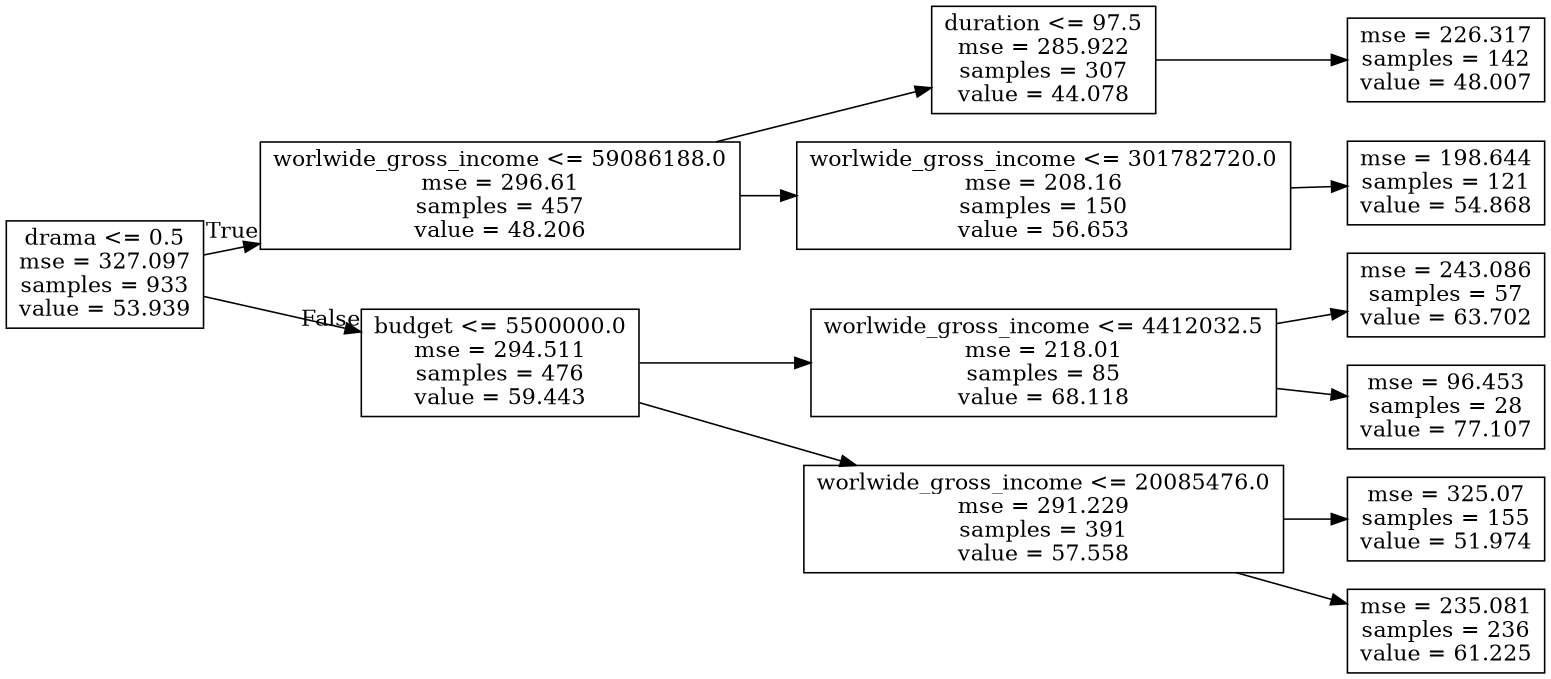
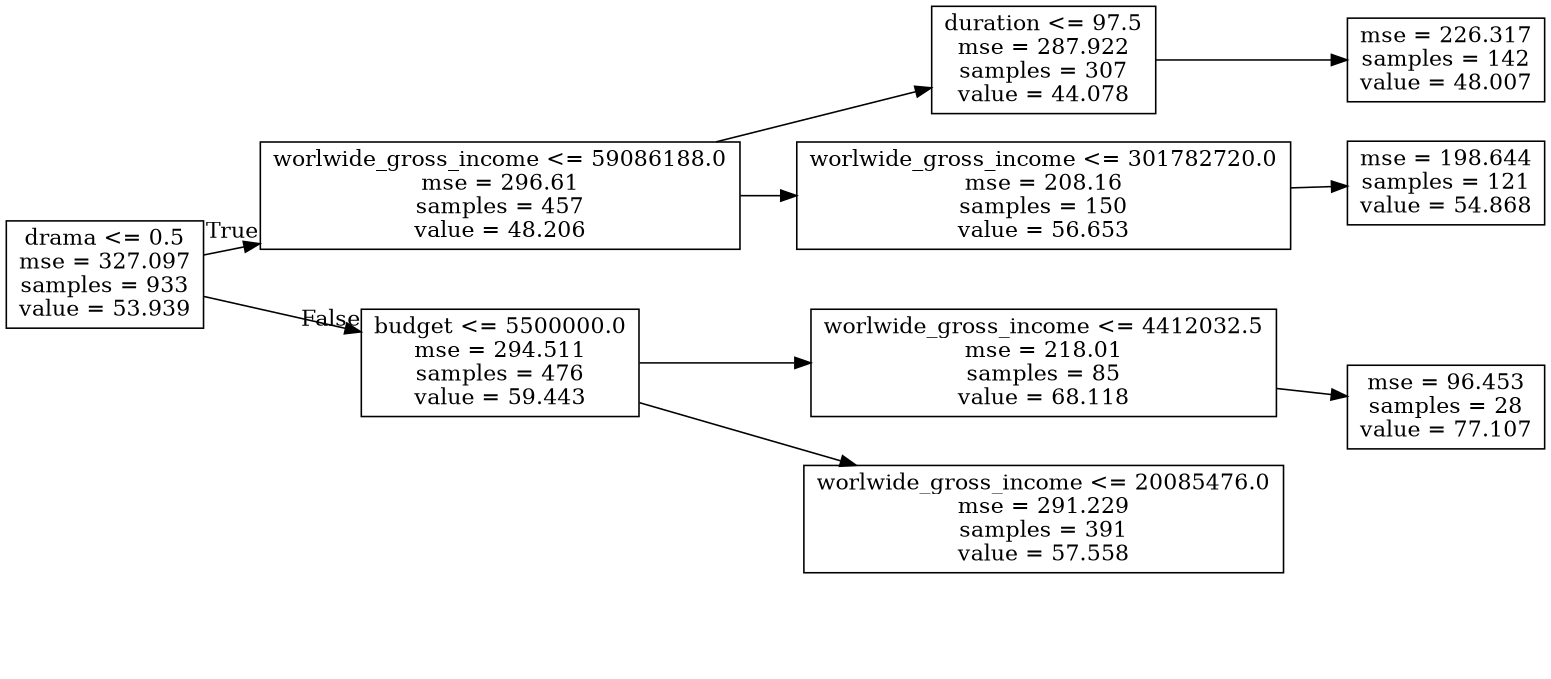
(1044, 60) -> (1044, 60)
(1446, 295) -> none
(1446, 519) -> none
(1446, 631) -> none
